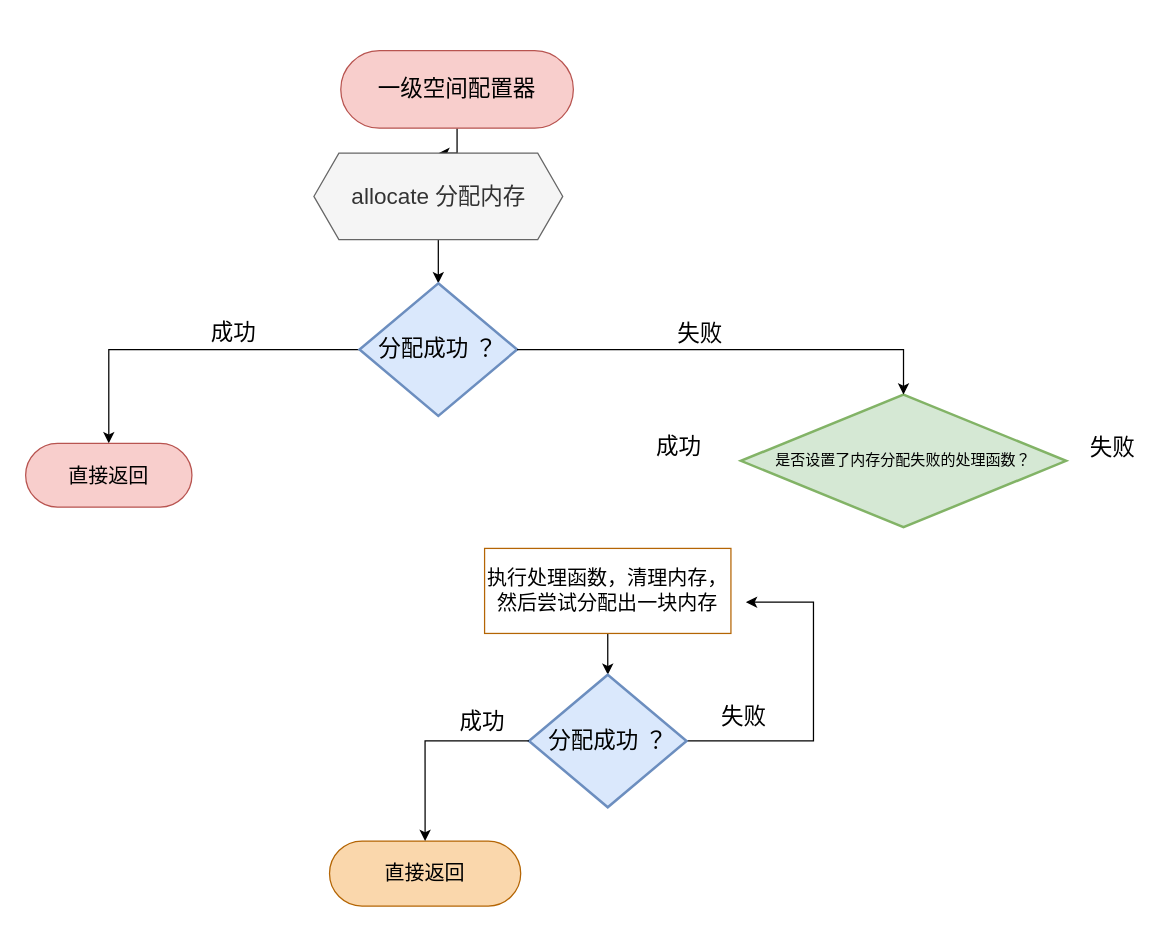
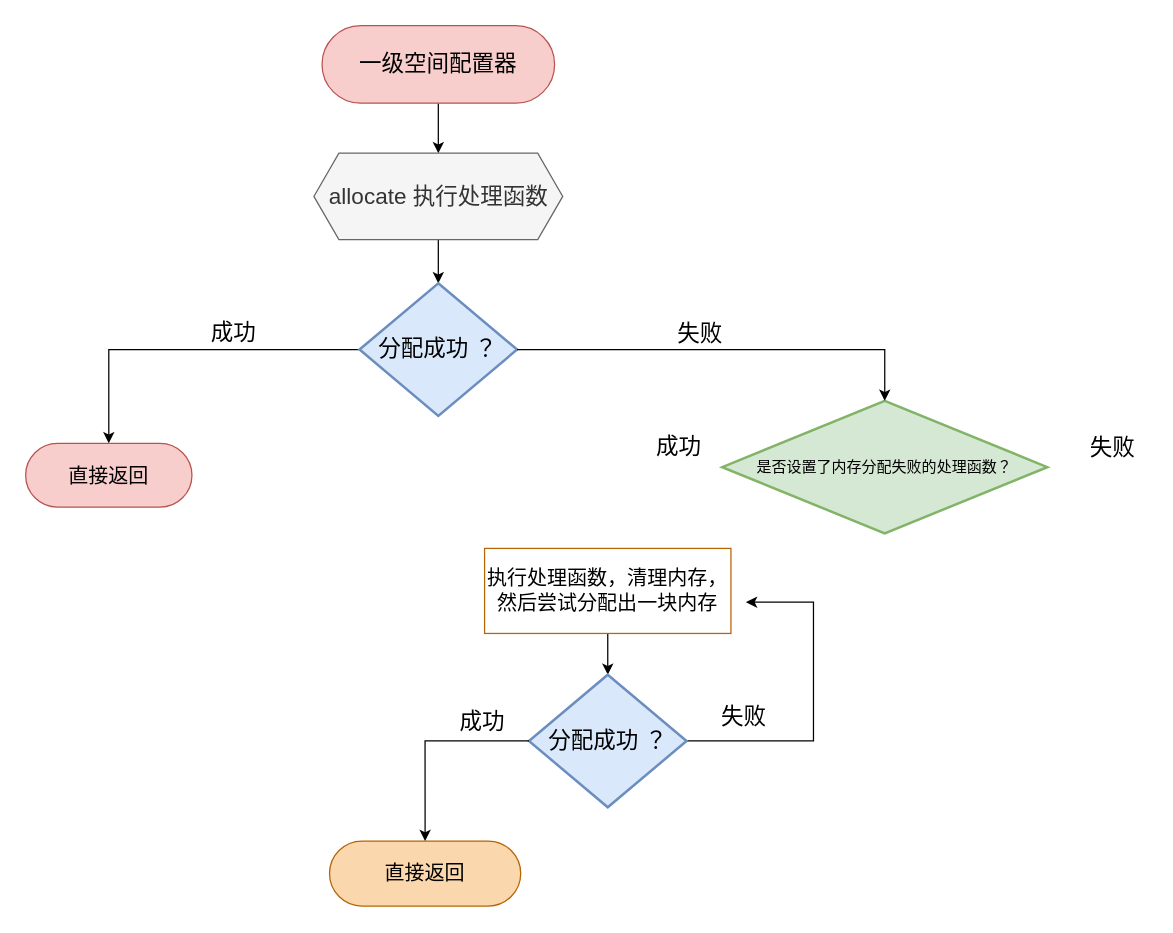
(457, 89) -> (438, 64)
(439, 197) -> (439, 197)
(903, 461) -> (884, 467)
